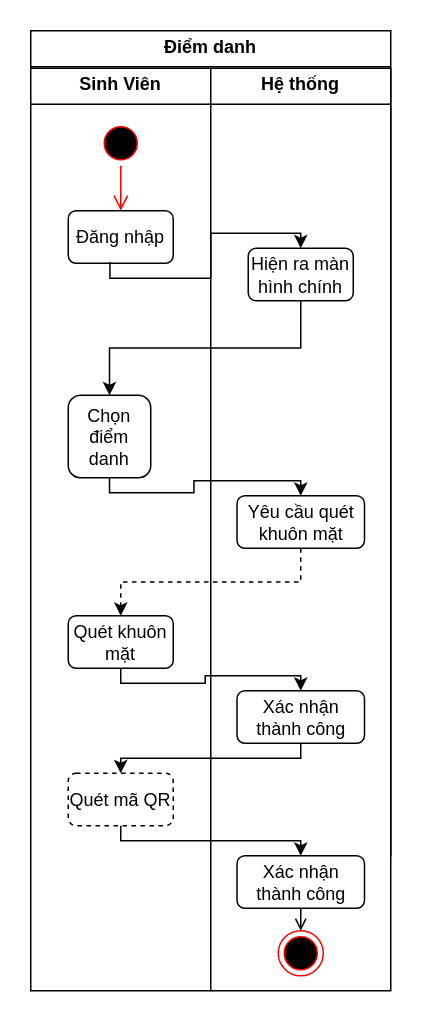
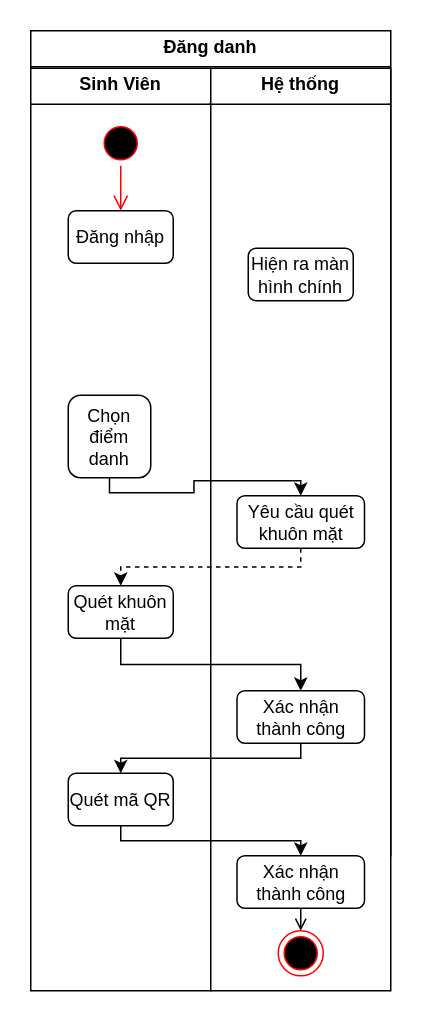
(71, 42) -> (74, 42)
(153, 278) -> none
(211, 348) -> none
(121, 642) -> (121, 612)
(121, 800) -> (121, 800)
